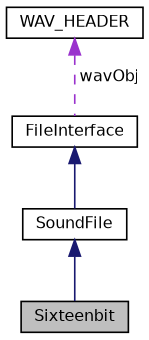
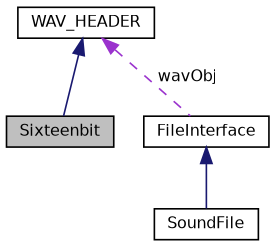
(75, 279) -> (71, 85)
